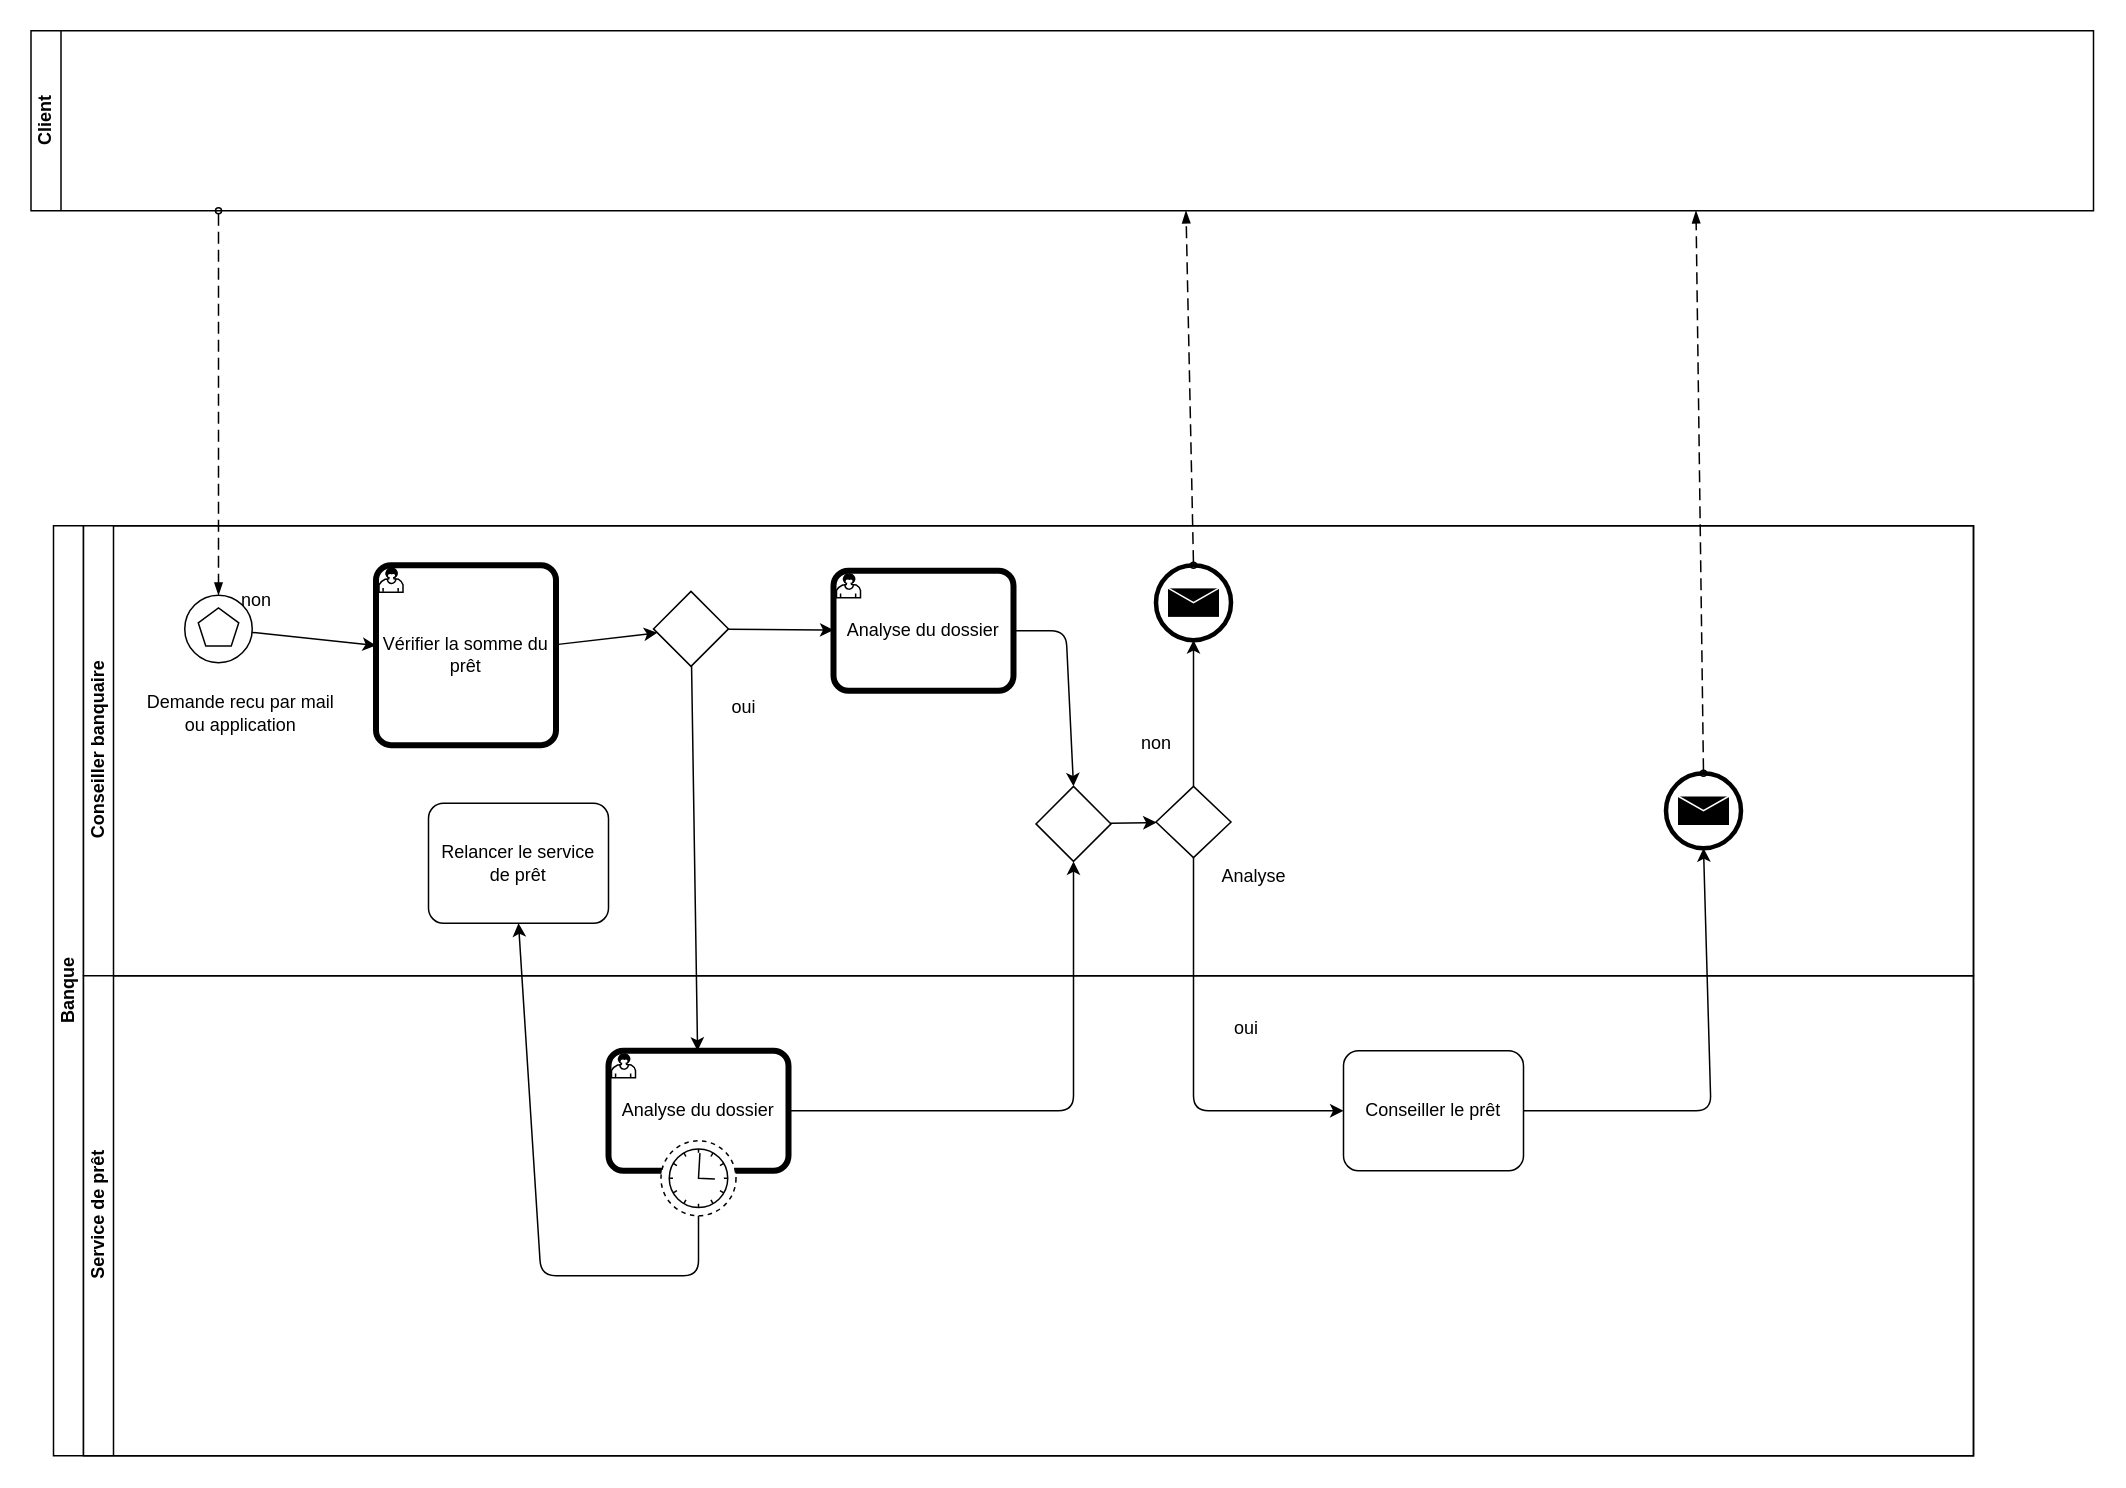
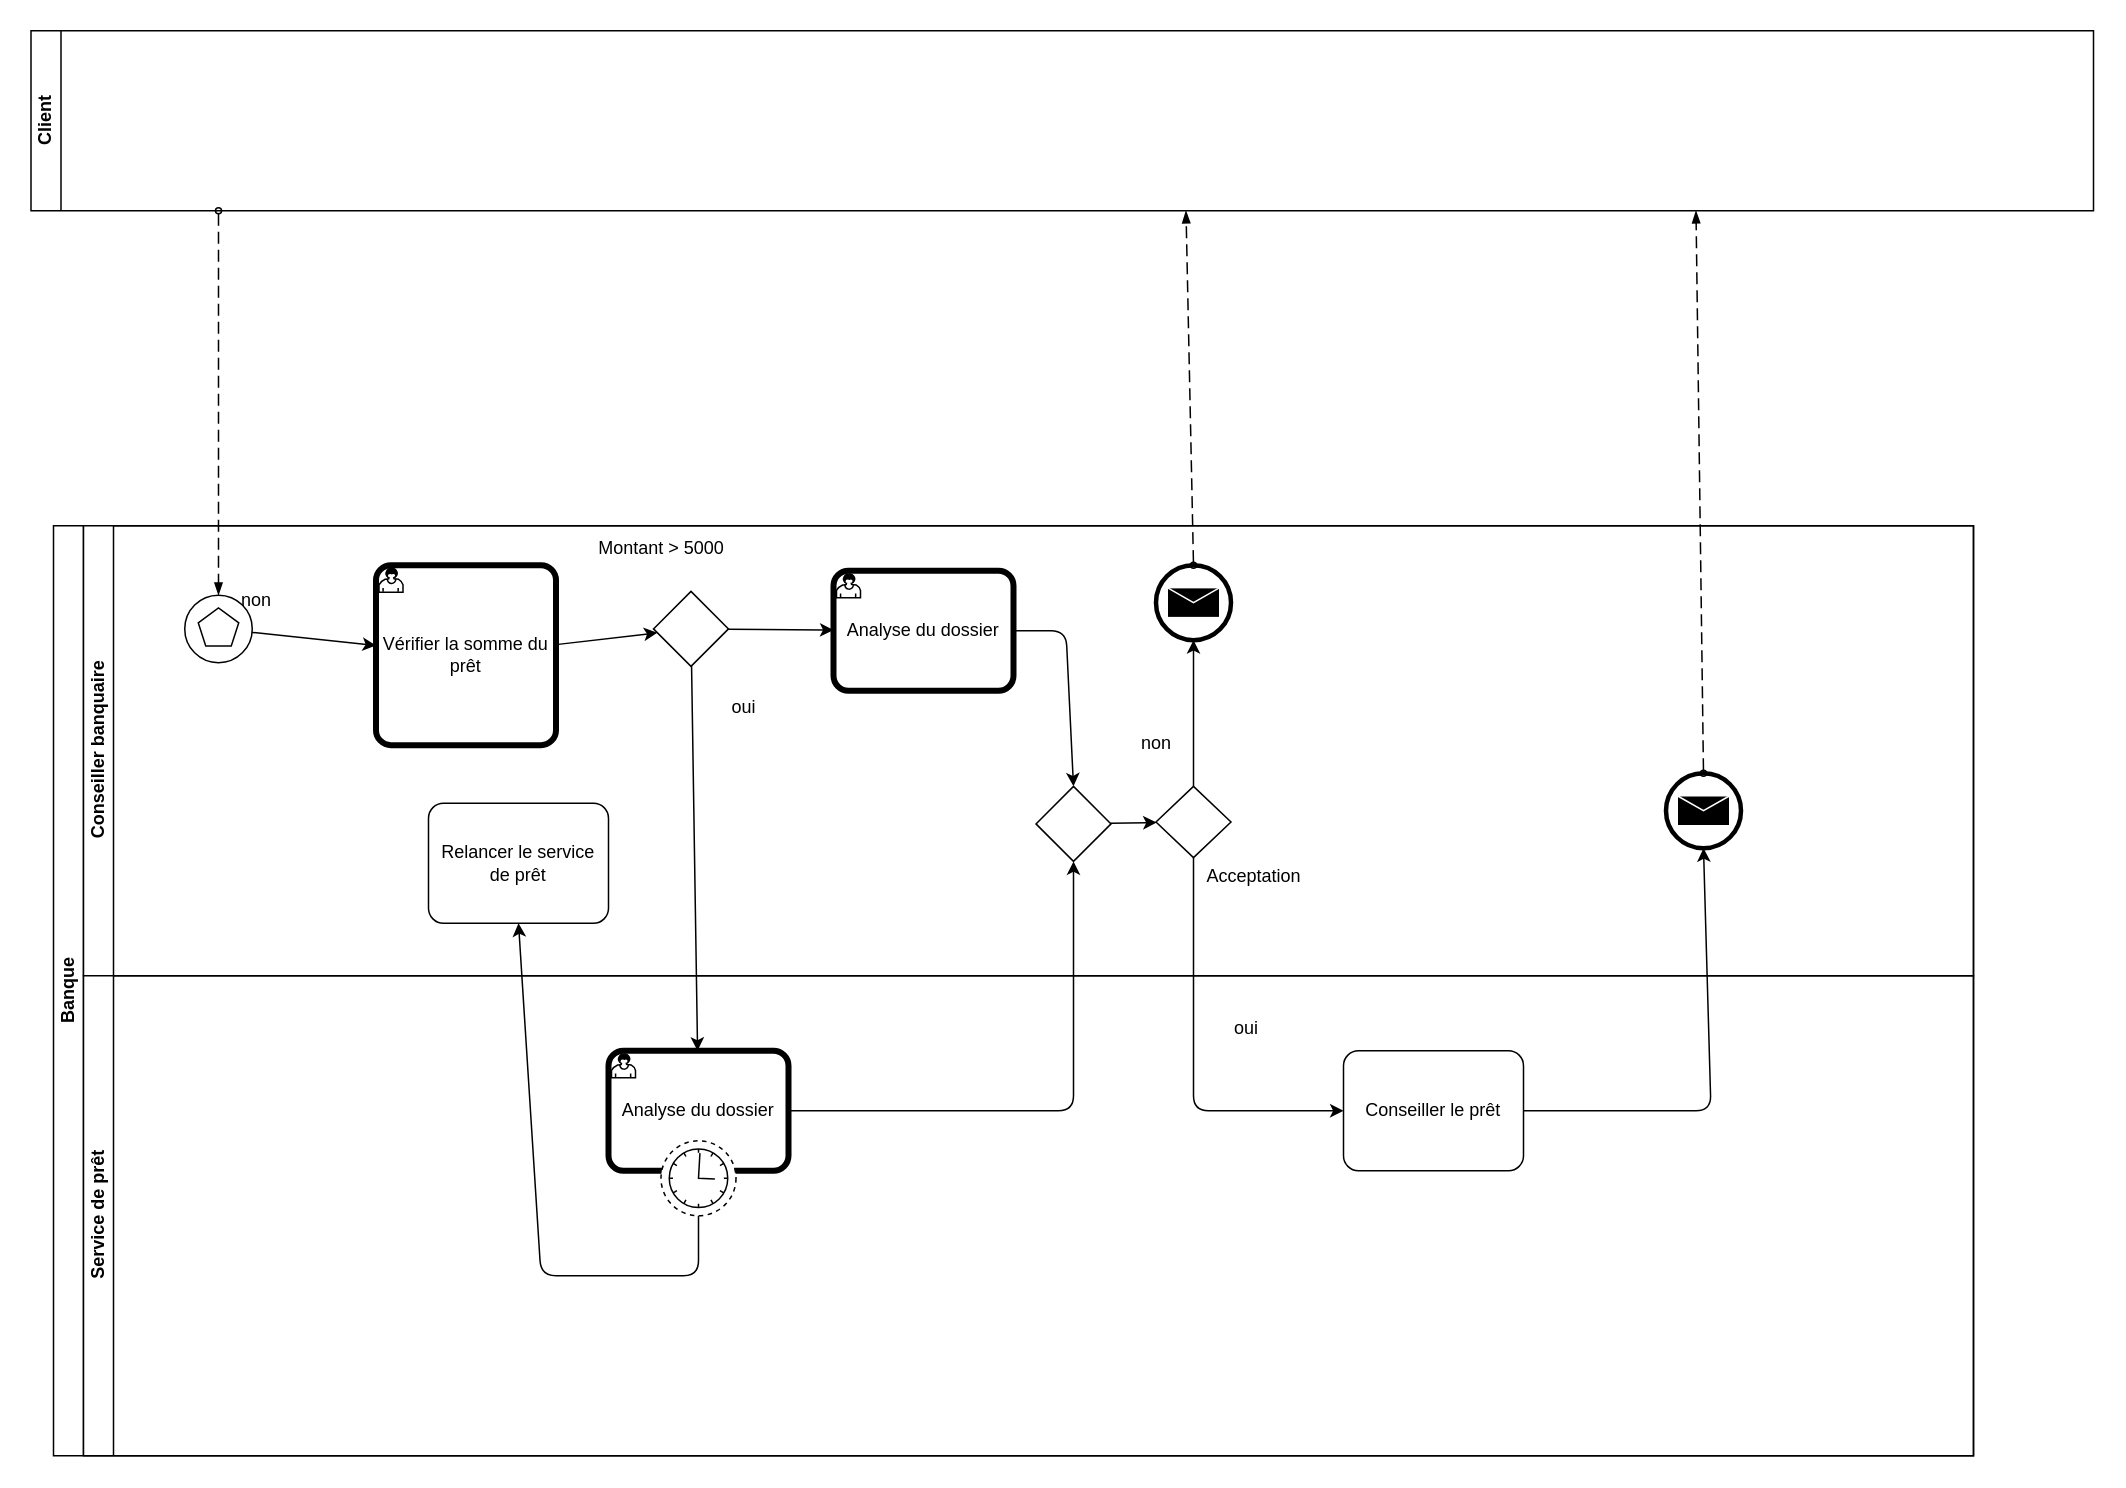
none -> (661, 548)
(241, 713) -> none
(1254, 877) -> (1254, 877)
